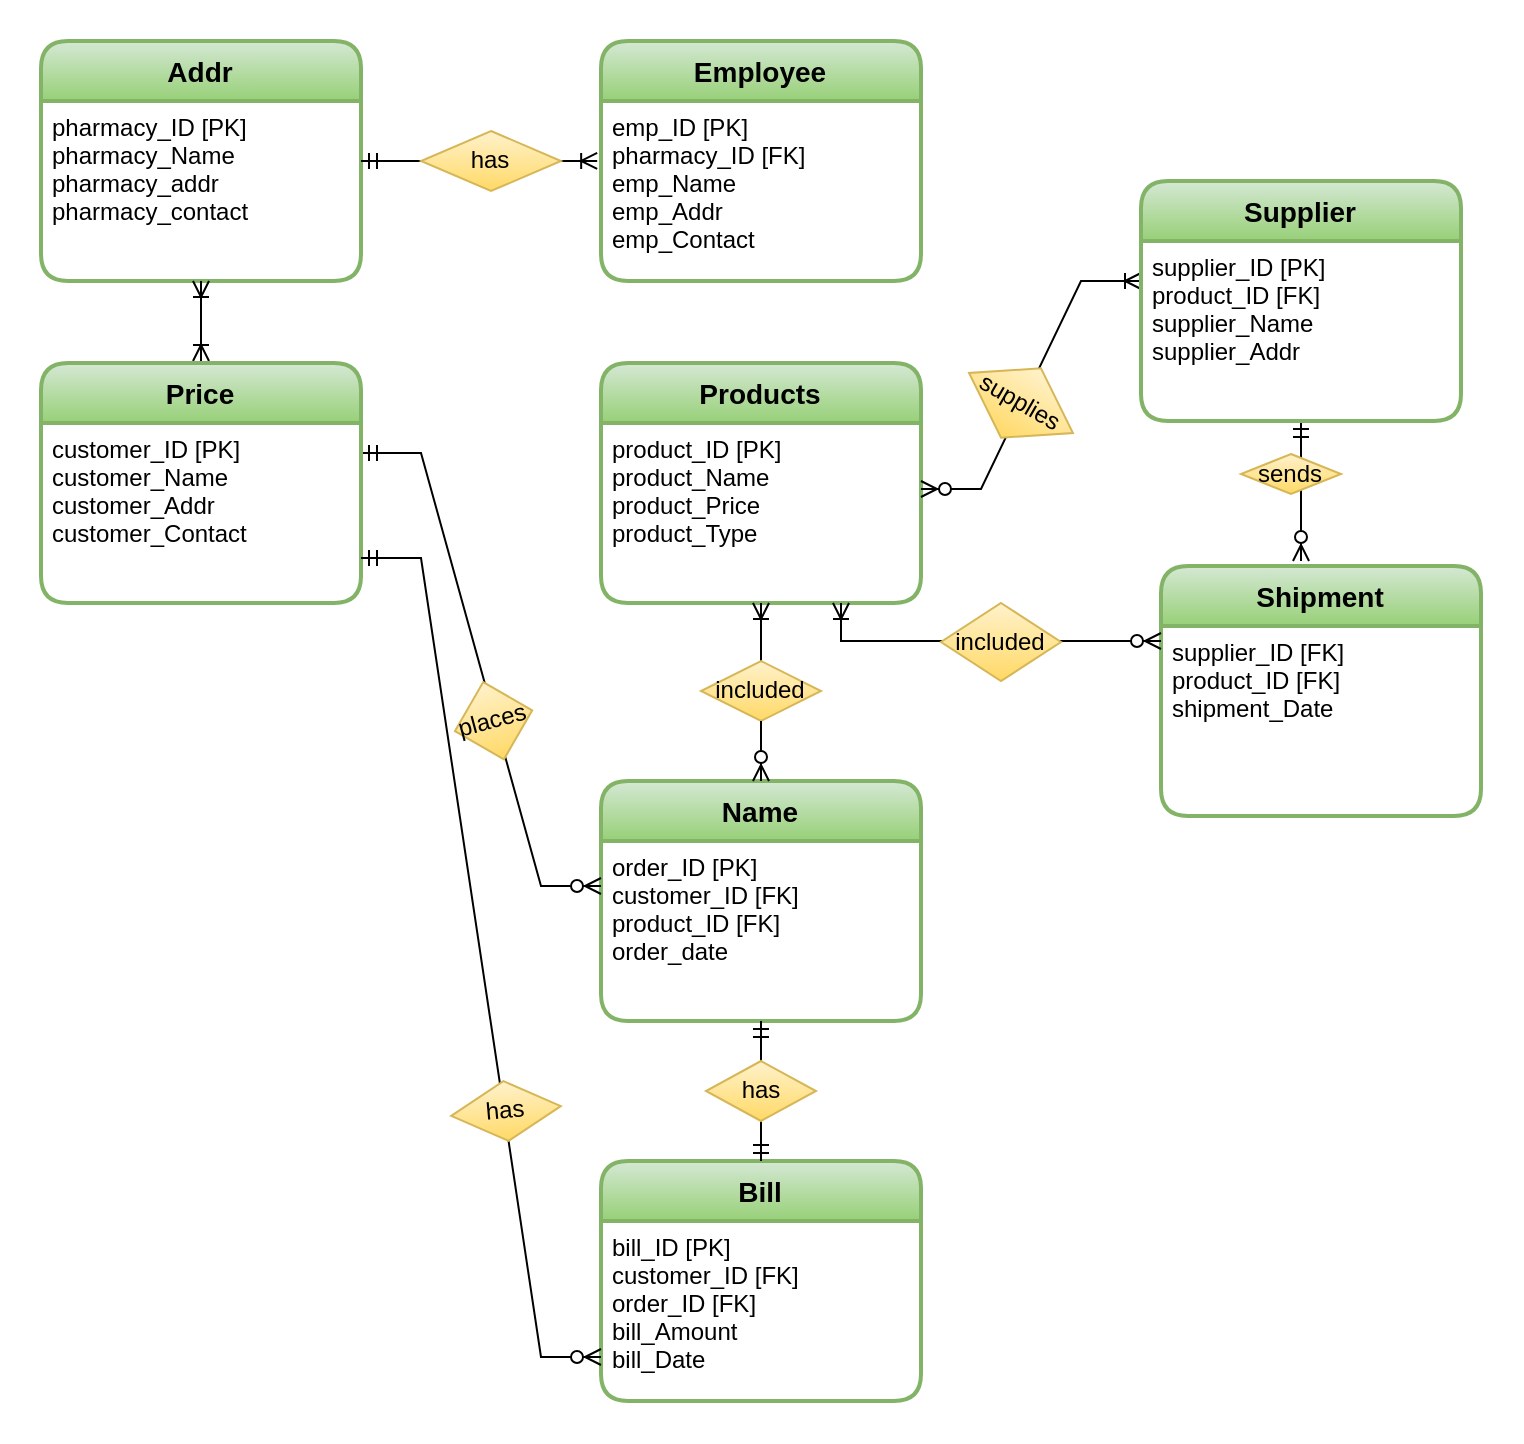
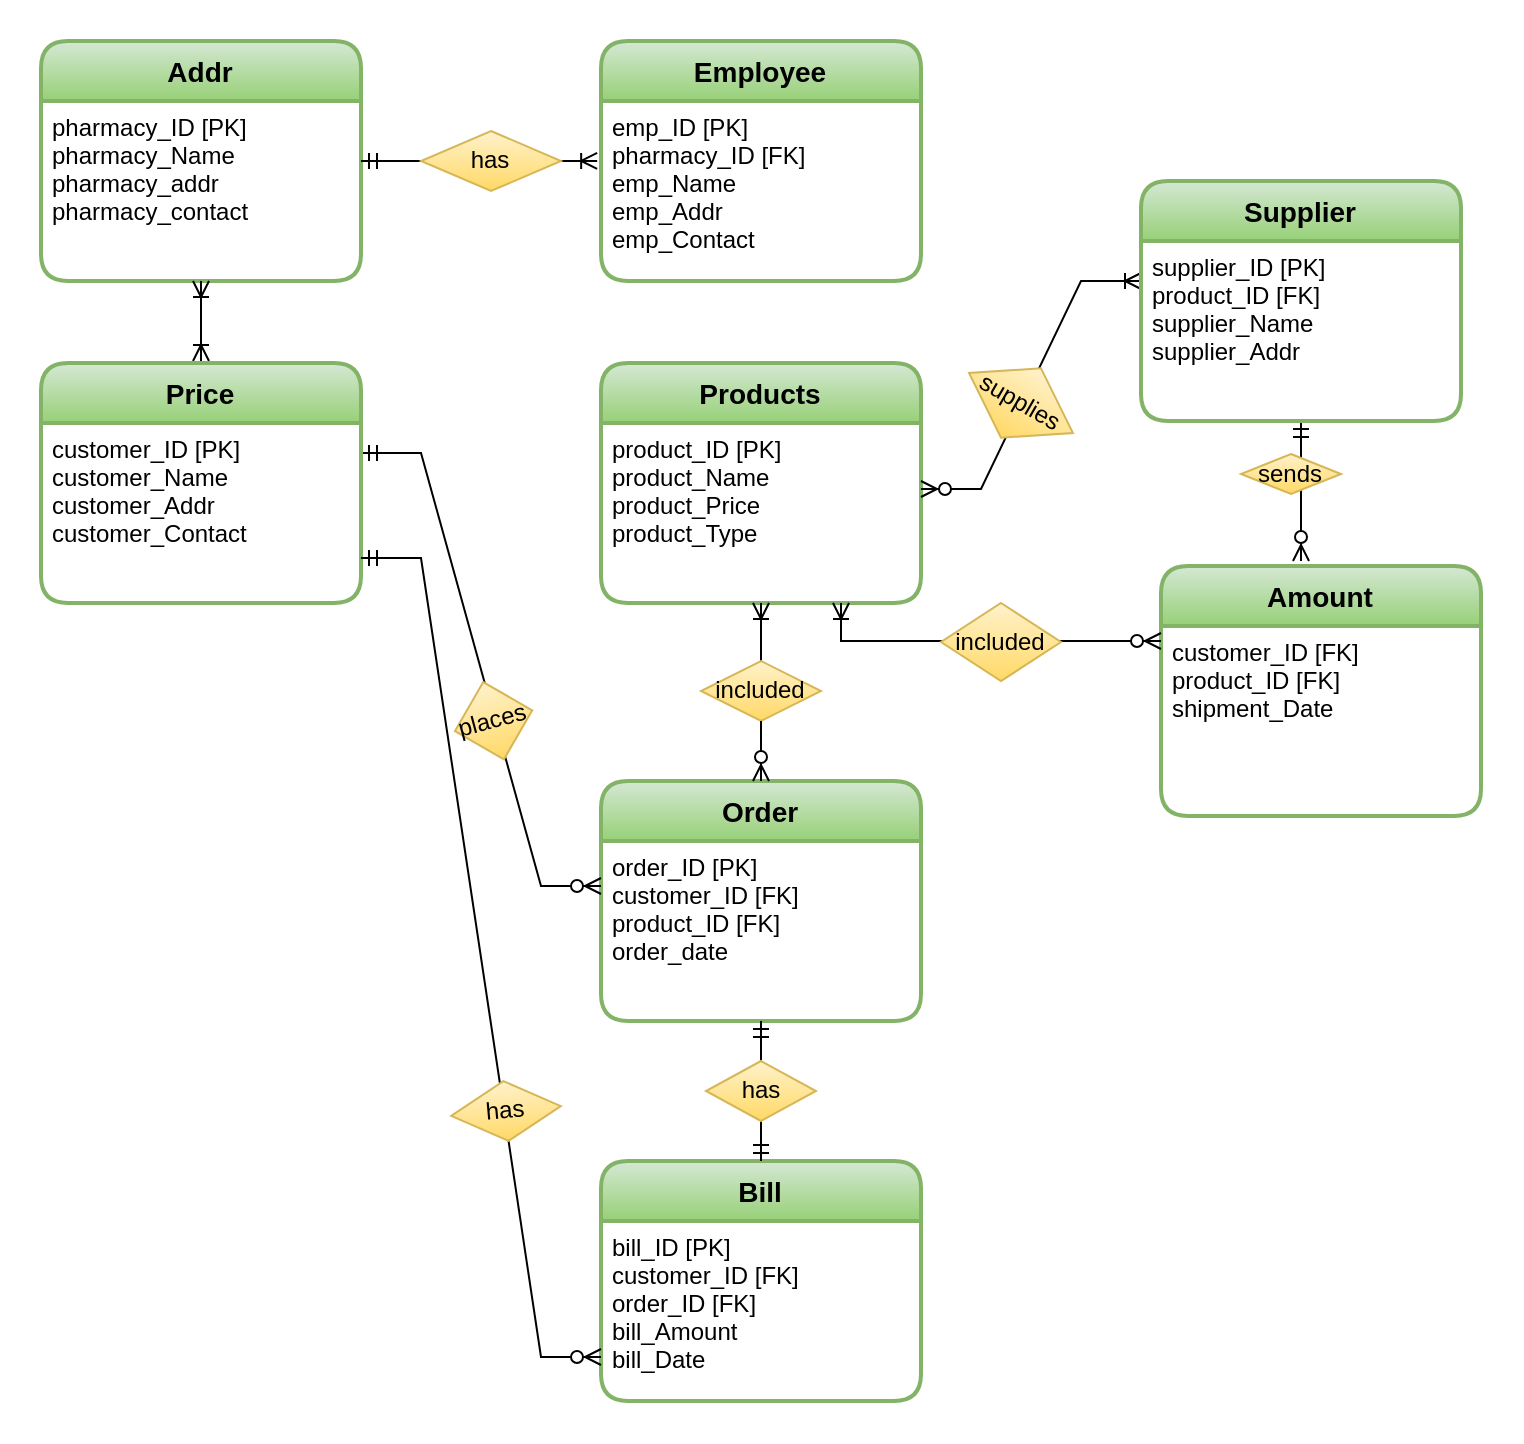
(1320, 598) -> (1320, 598)
(1270, 653) -> (1276, 653)
(760, 813) -> (760, 813)
